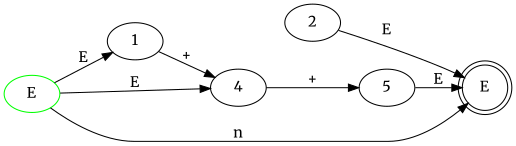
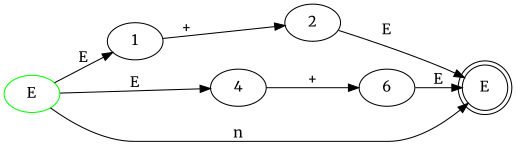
(182, 62) -> (219, 33)
(387, 88) -> (387, 88)
